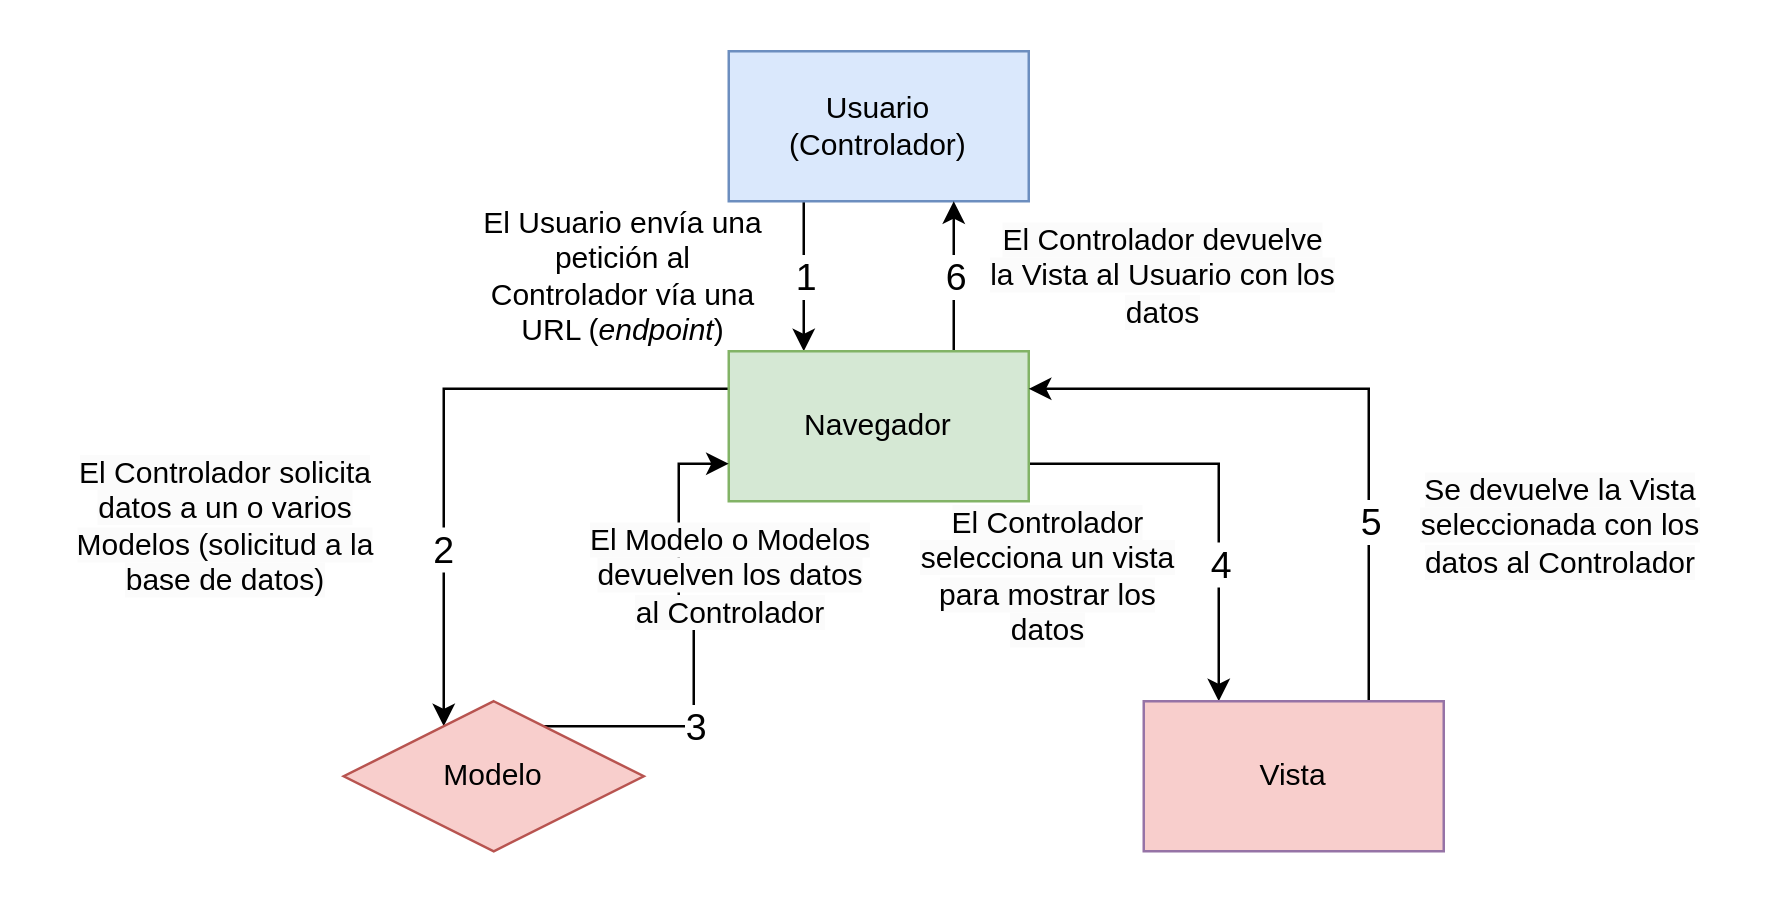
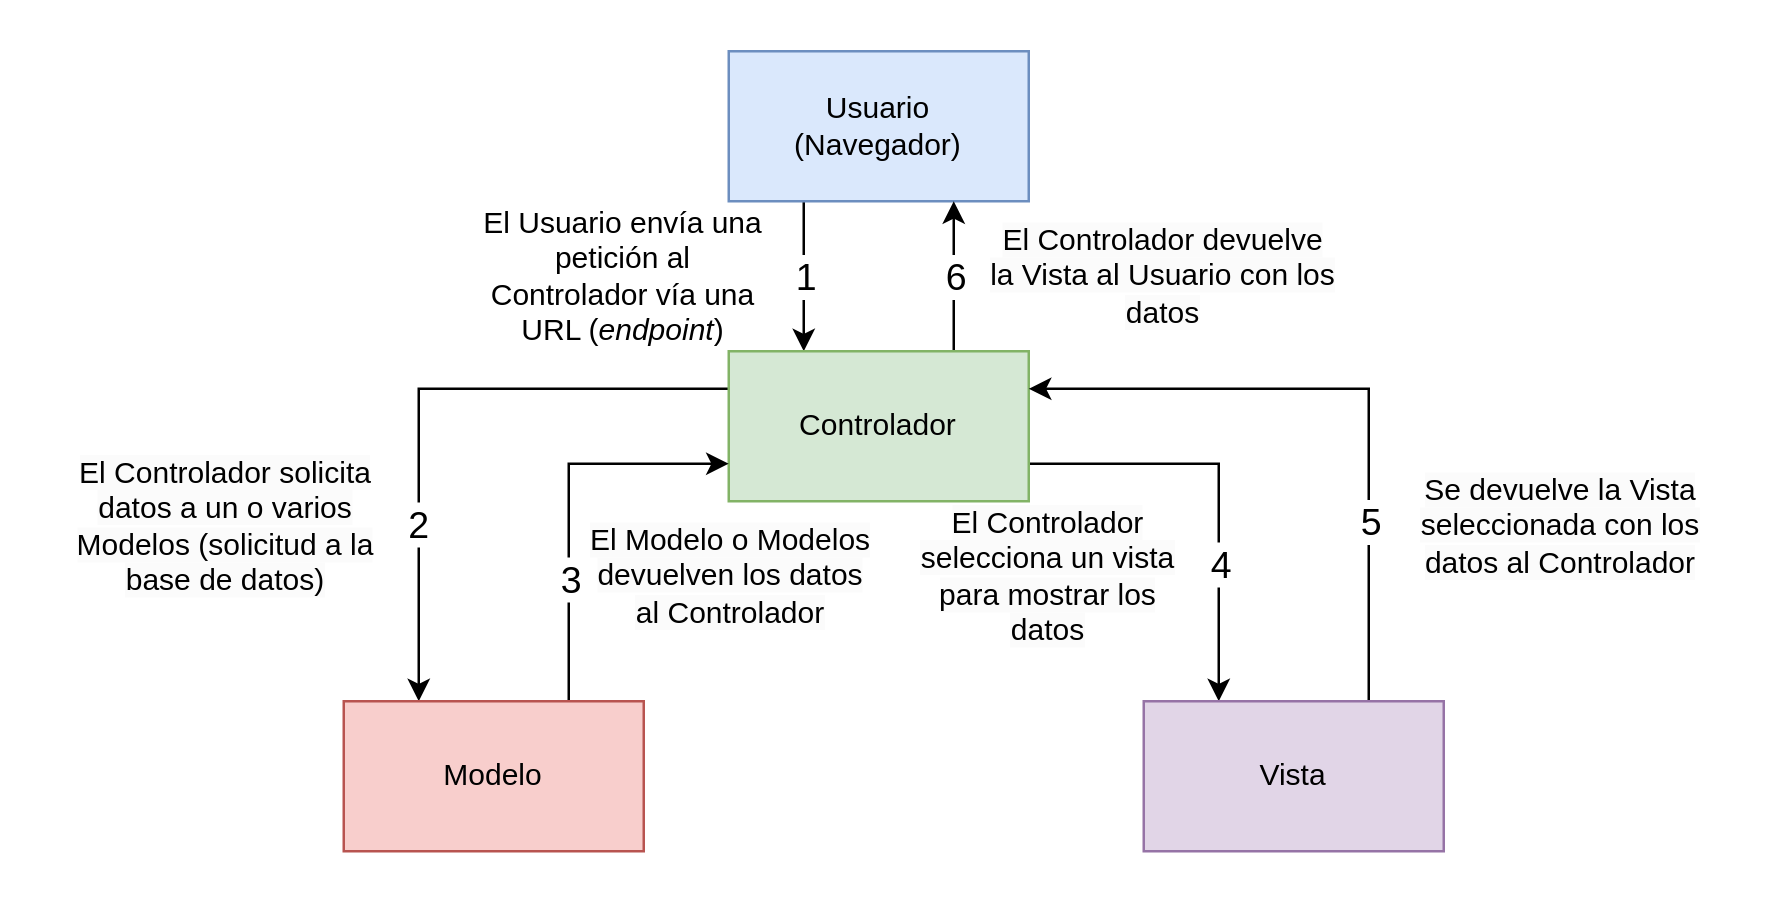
(879, 126) -> (879, 126)
(879, 426) -> (879, 426)
(494, 776) -> (494, 776)
(1294, 776) -> (1294, 776)
